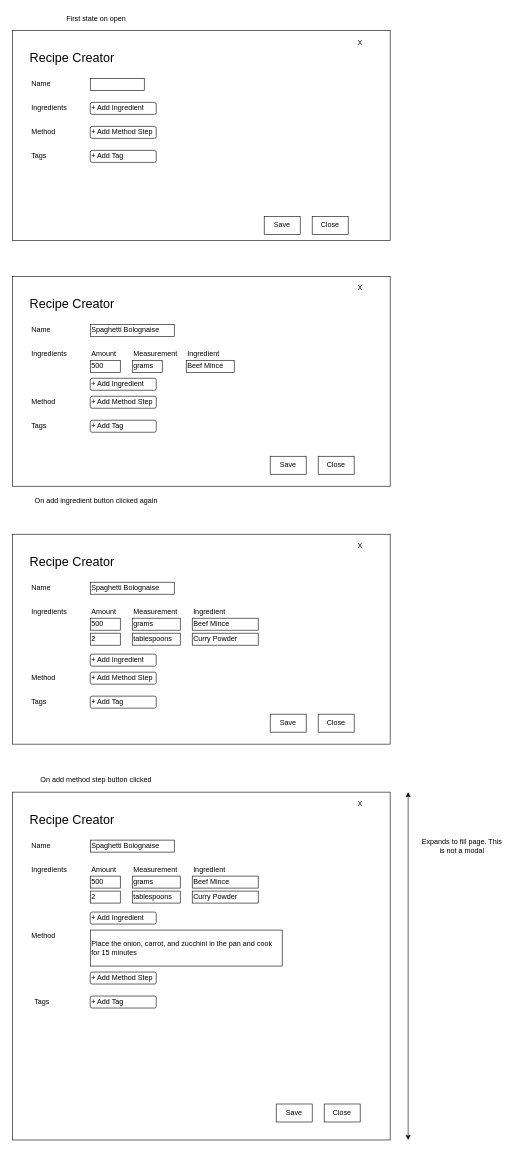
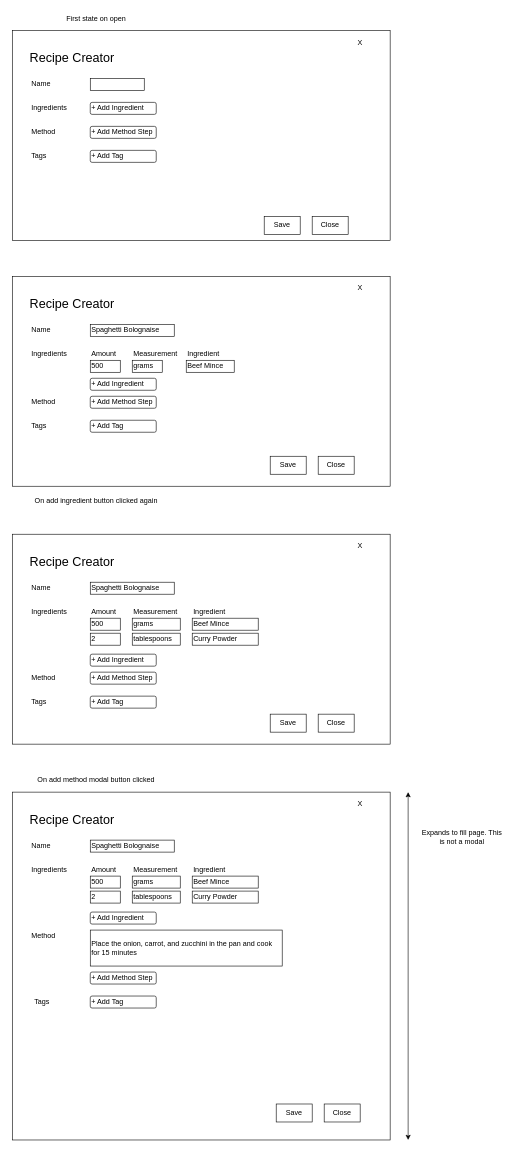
(96, 780) -> (96, 780)
(462, 846) -> (462, 837)
